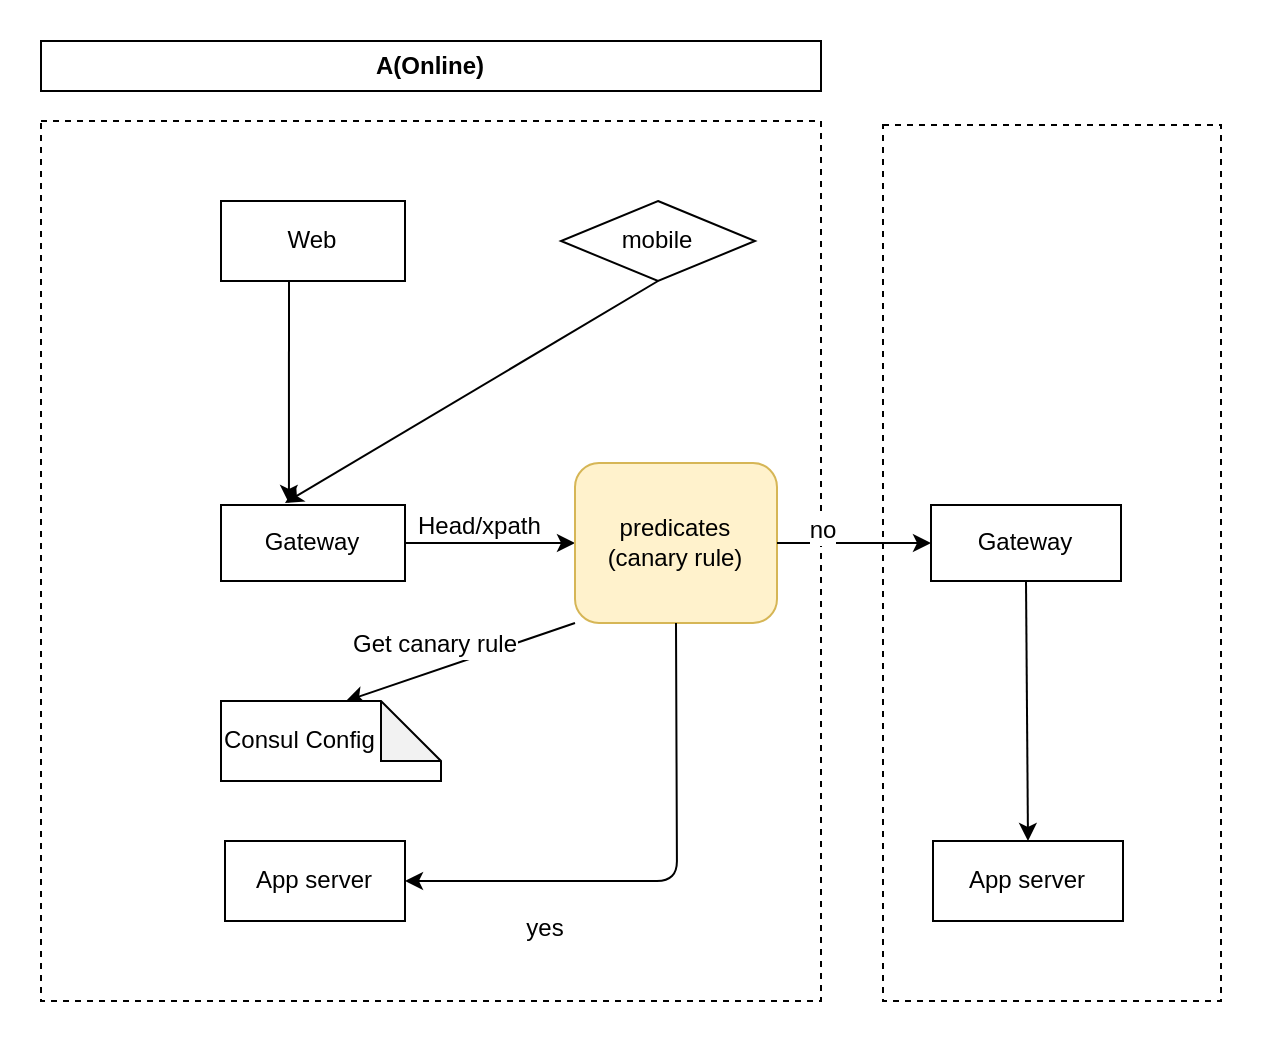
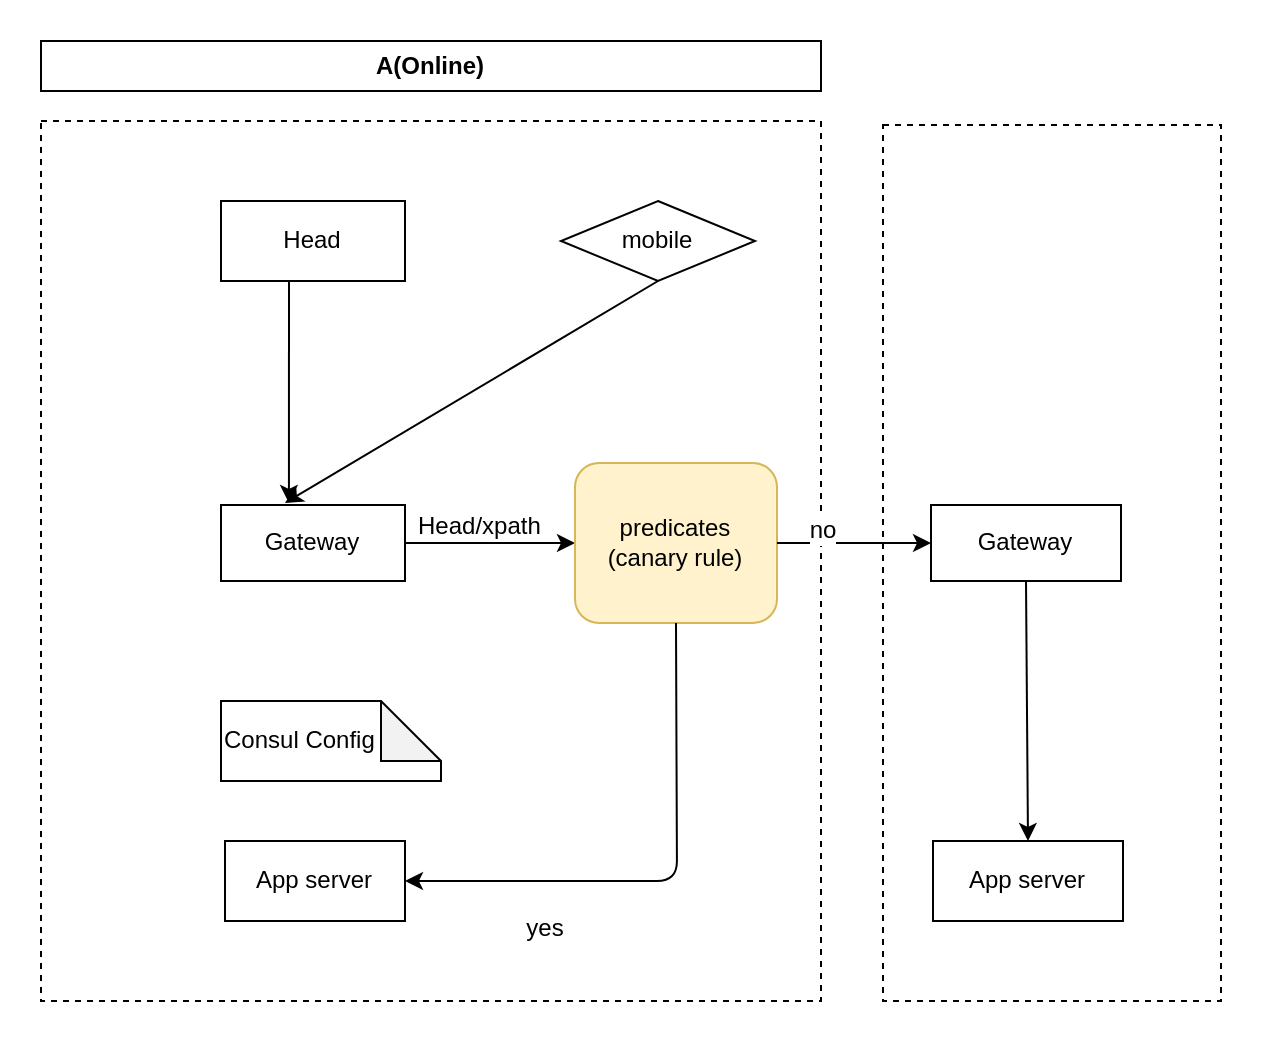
(313, 241) -> (313, 241)
(414, 678) -> none
